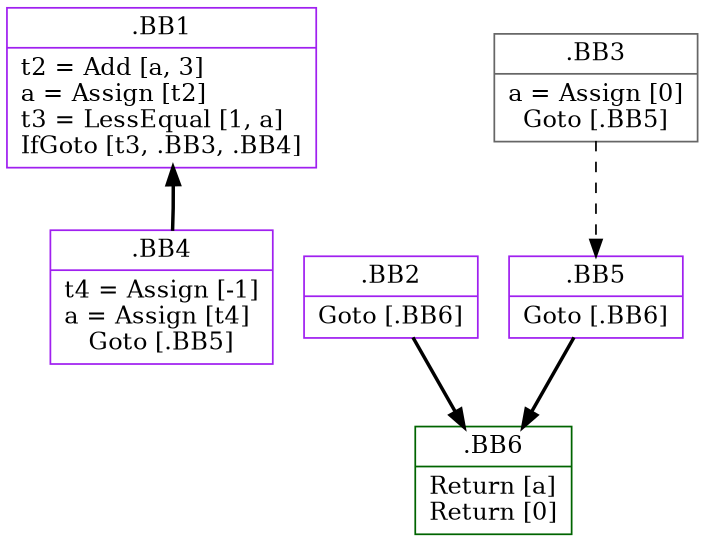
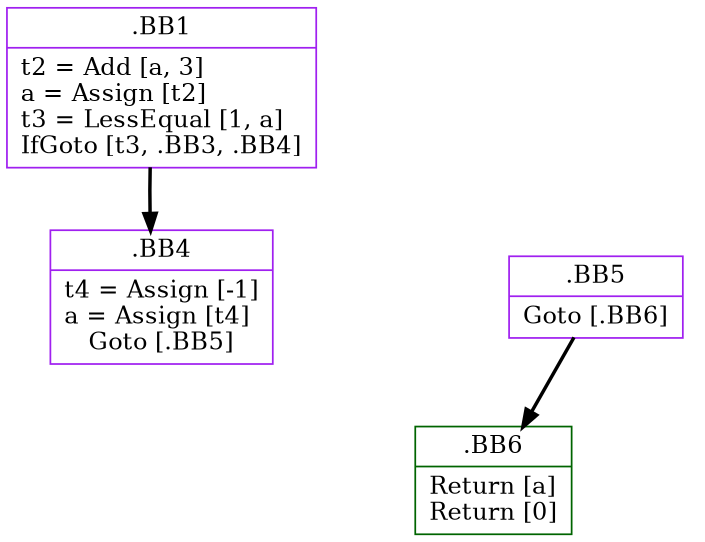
(596, 88) -> none
(173, 208) -> (150, 190)
(391, 297) -> none
